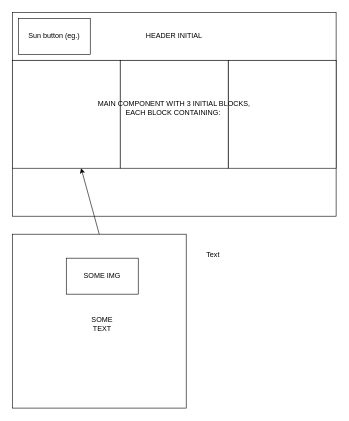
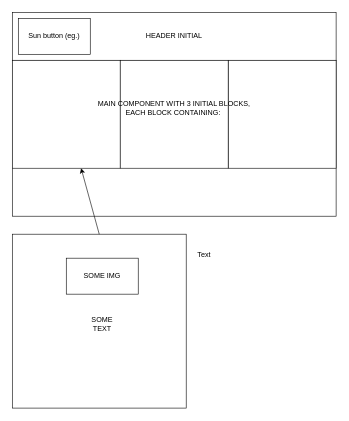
(213, 255) -> (204, 255)
